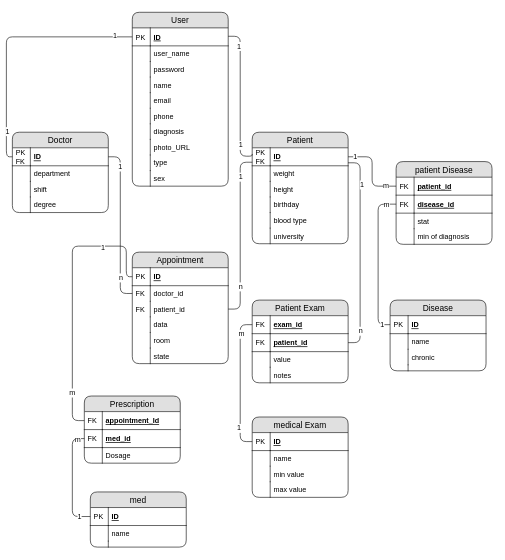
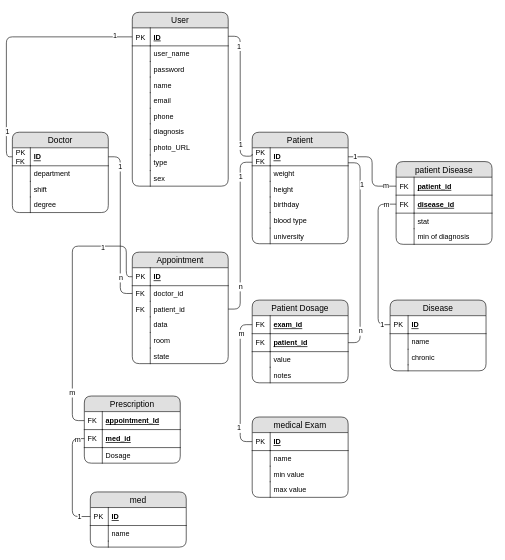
(300, 309) -> (300, 309)
